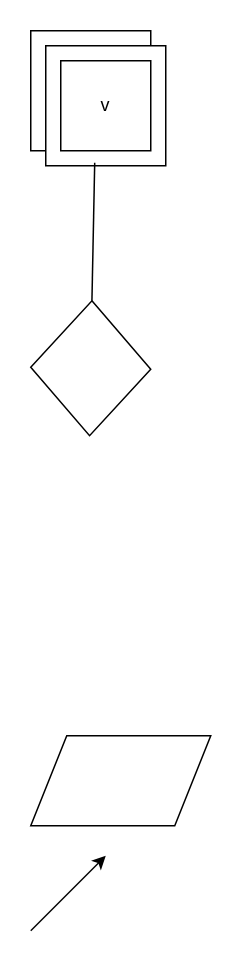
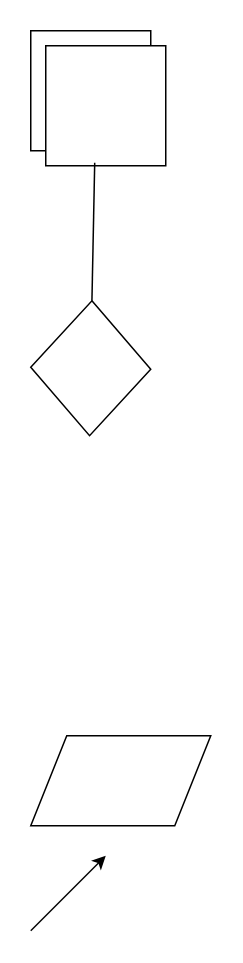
(106, 106) -> none
